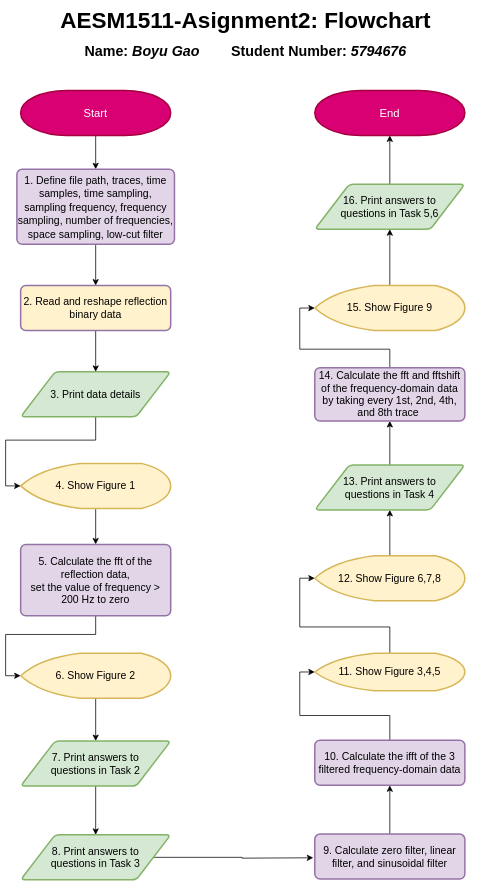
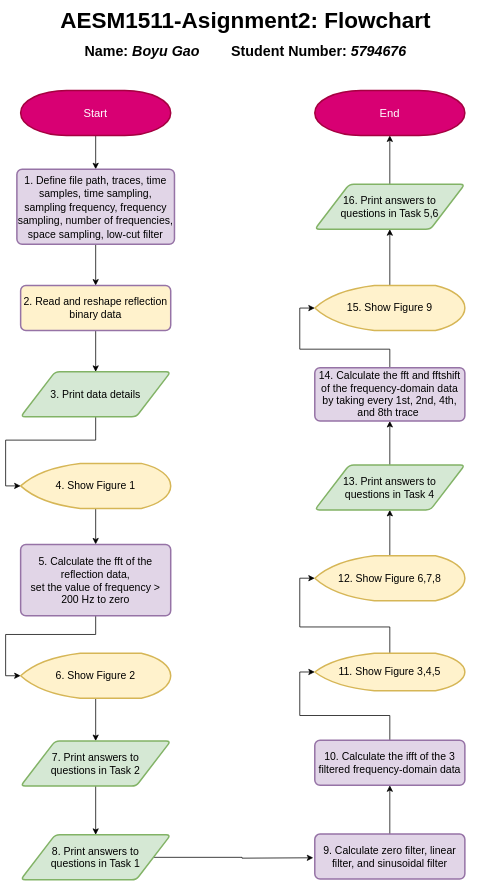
(96, 857) -> (96, 857)
